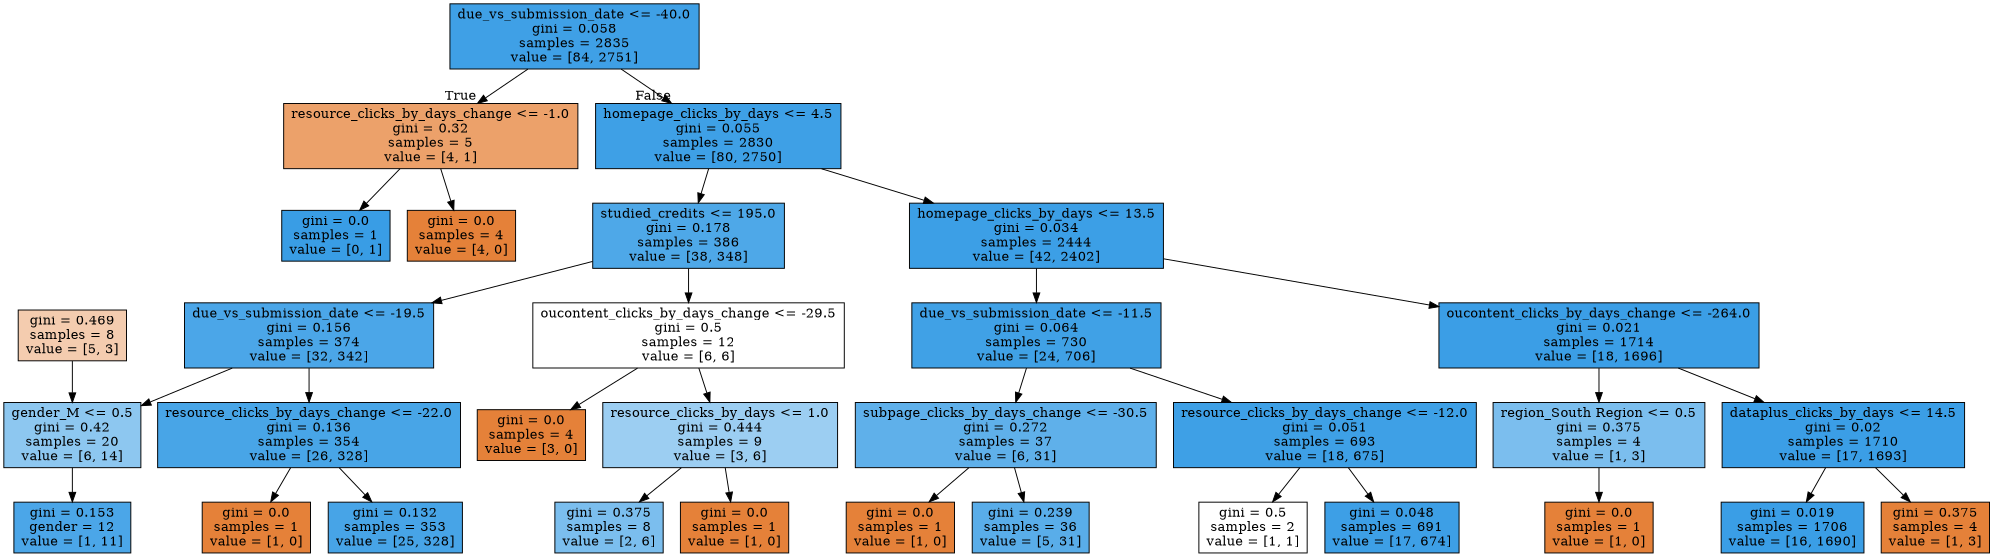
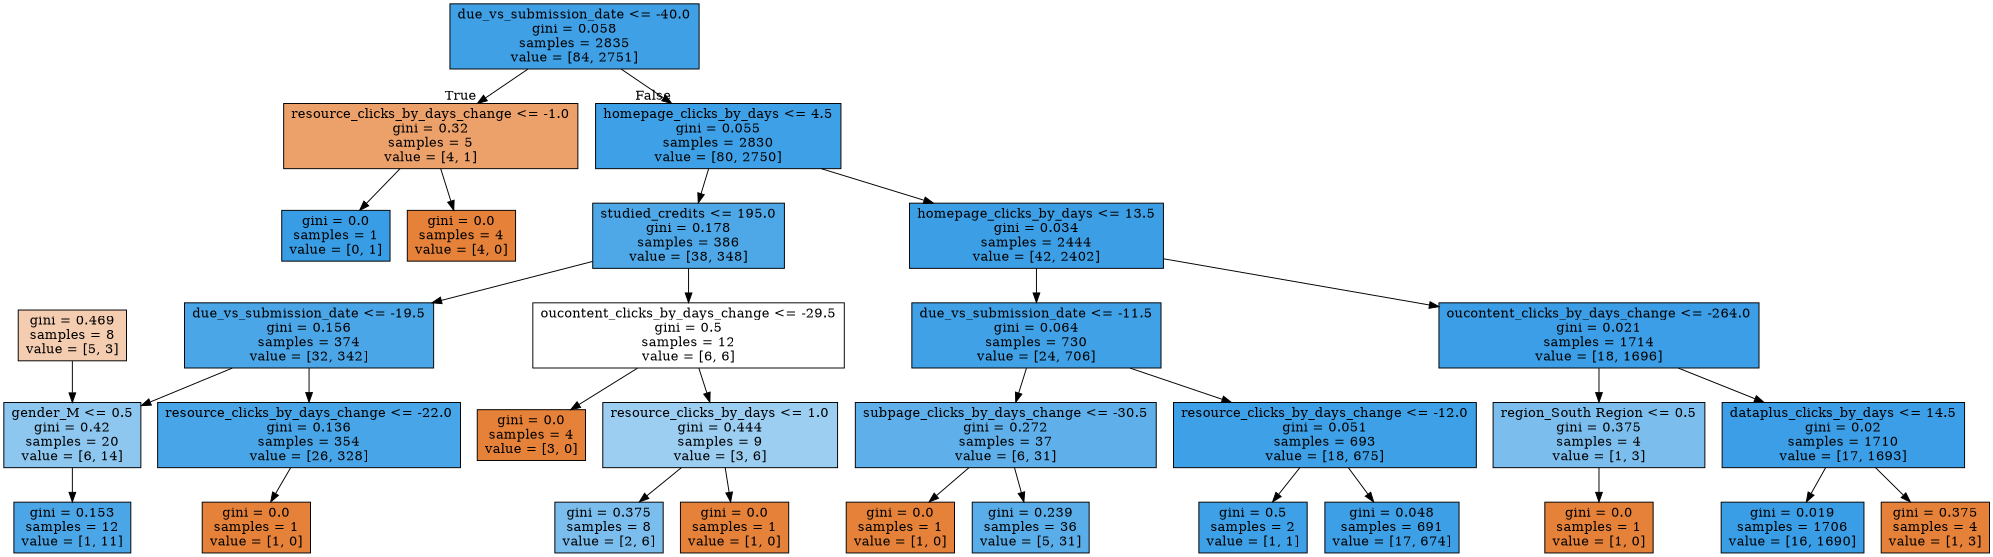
(72, 528) -> (72, 528)
(395, 528) -> none
(1253, 528) -> (1253, 528)
